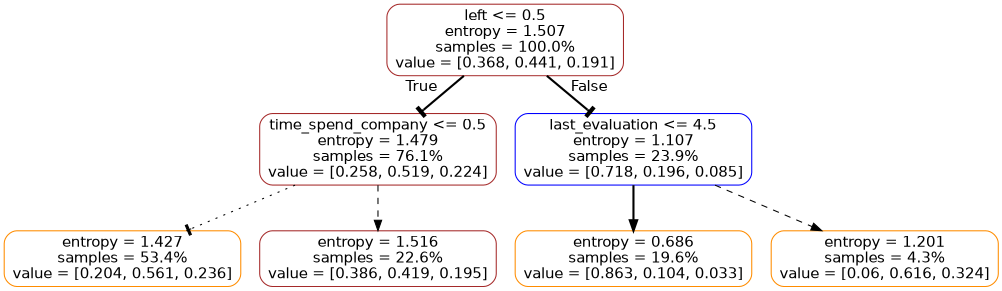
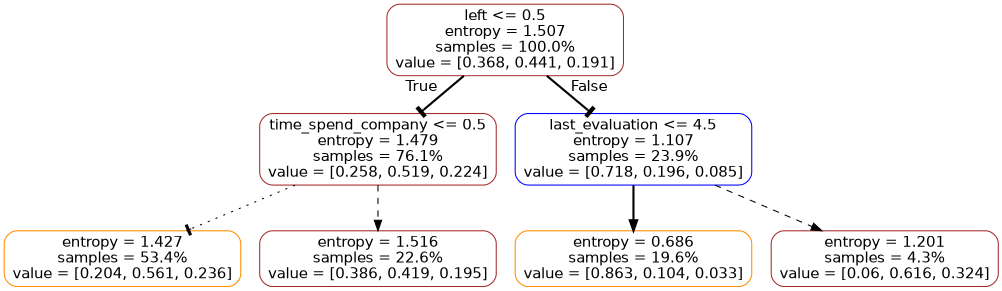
(885, 259) -> (885, 259)
